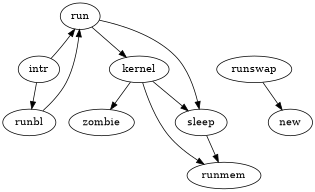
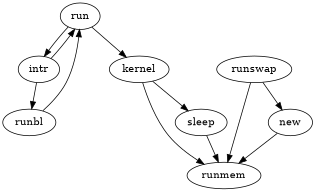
(162, 45) -> (58, 38)
none -> (240, 119)
(102, 122) -> none
none -> (261, 146)
